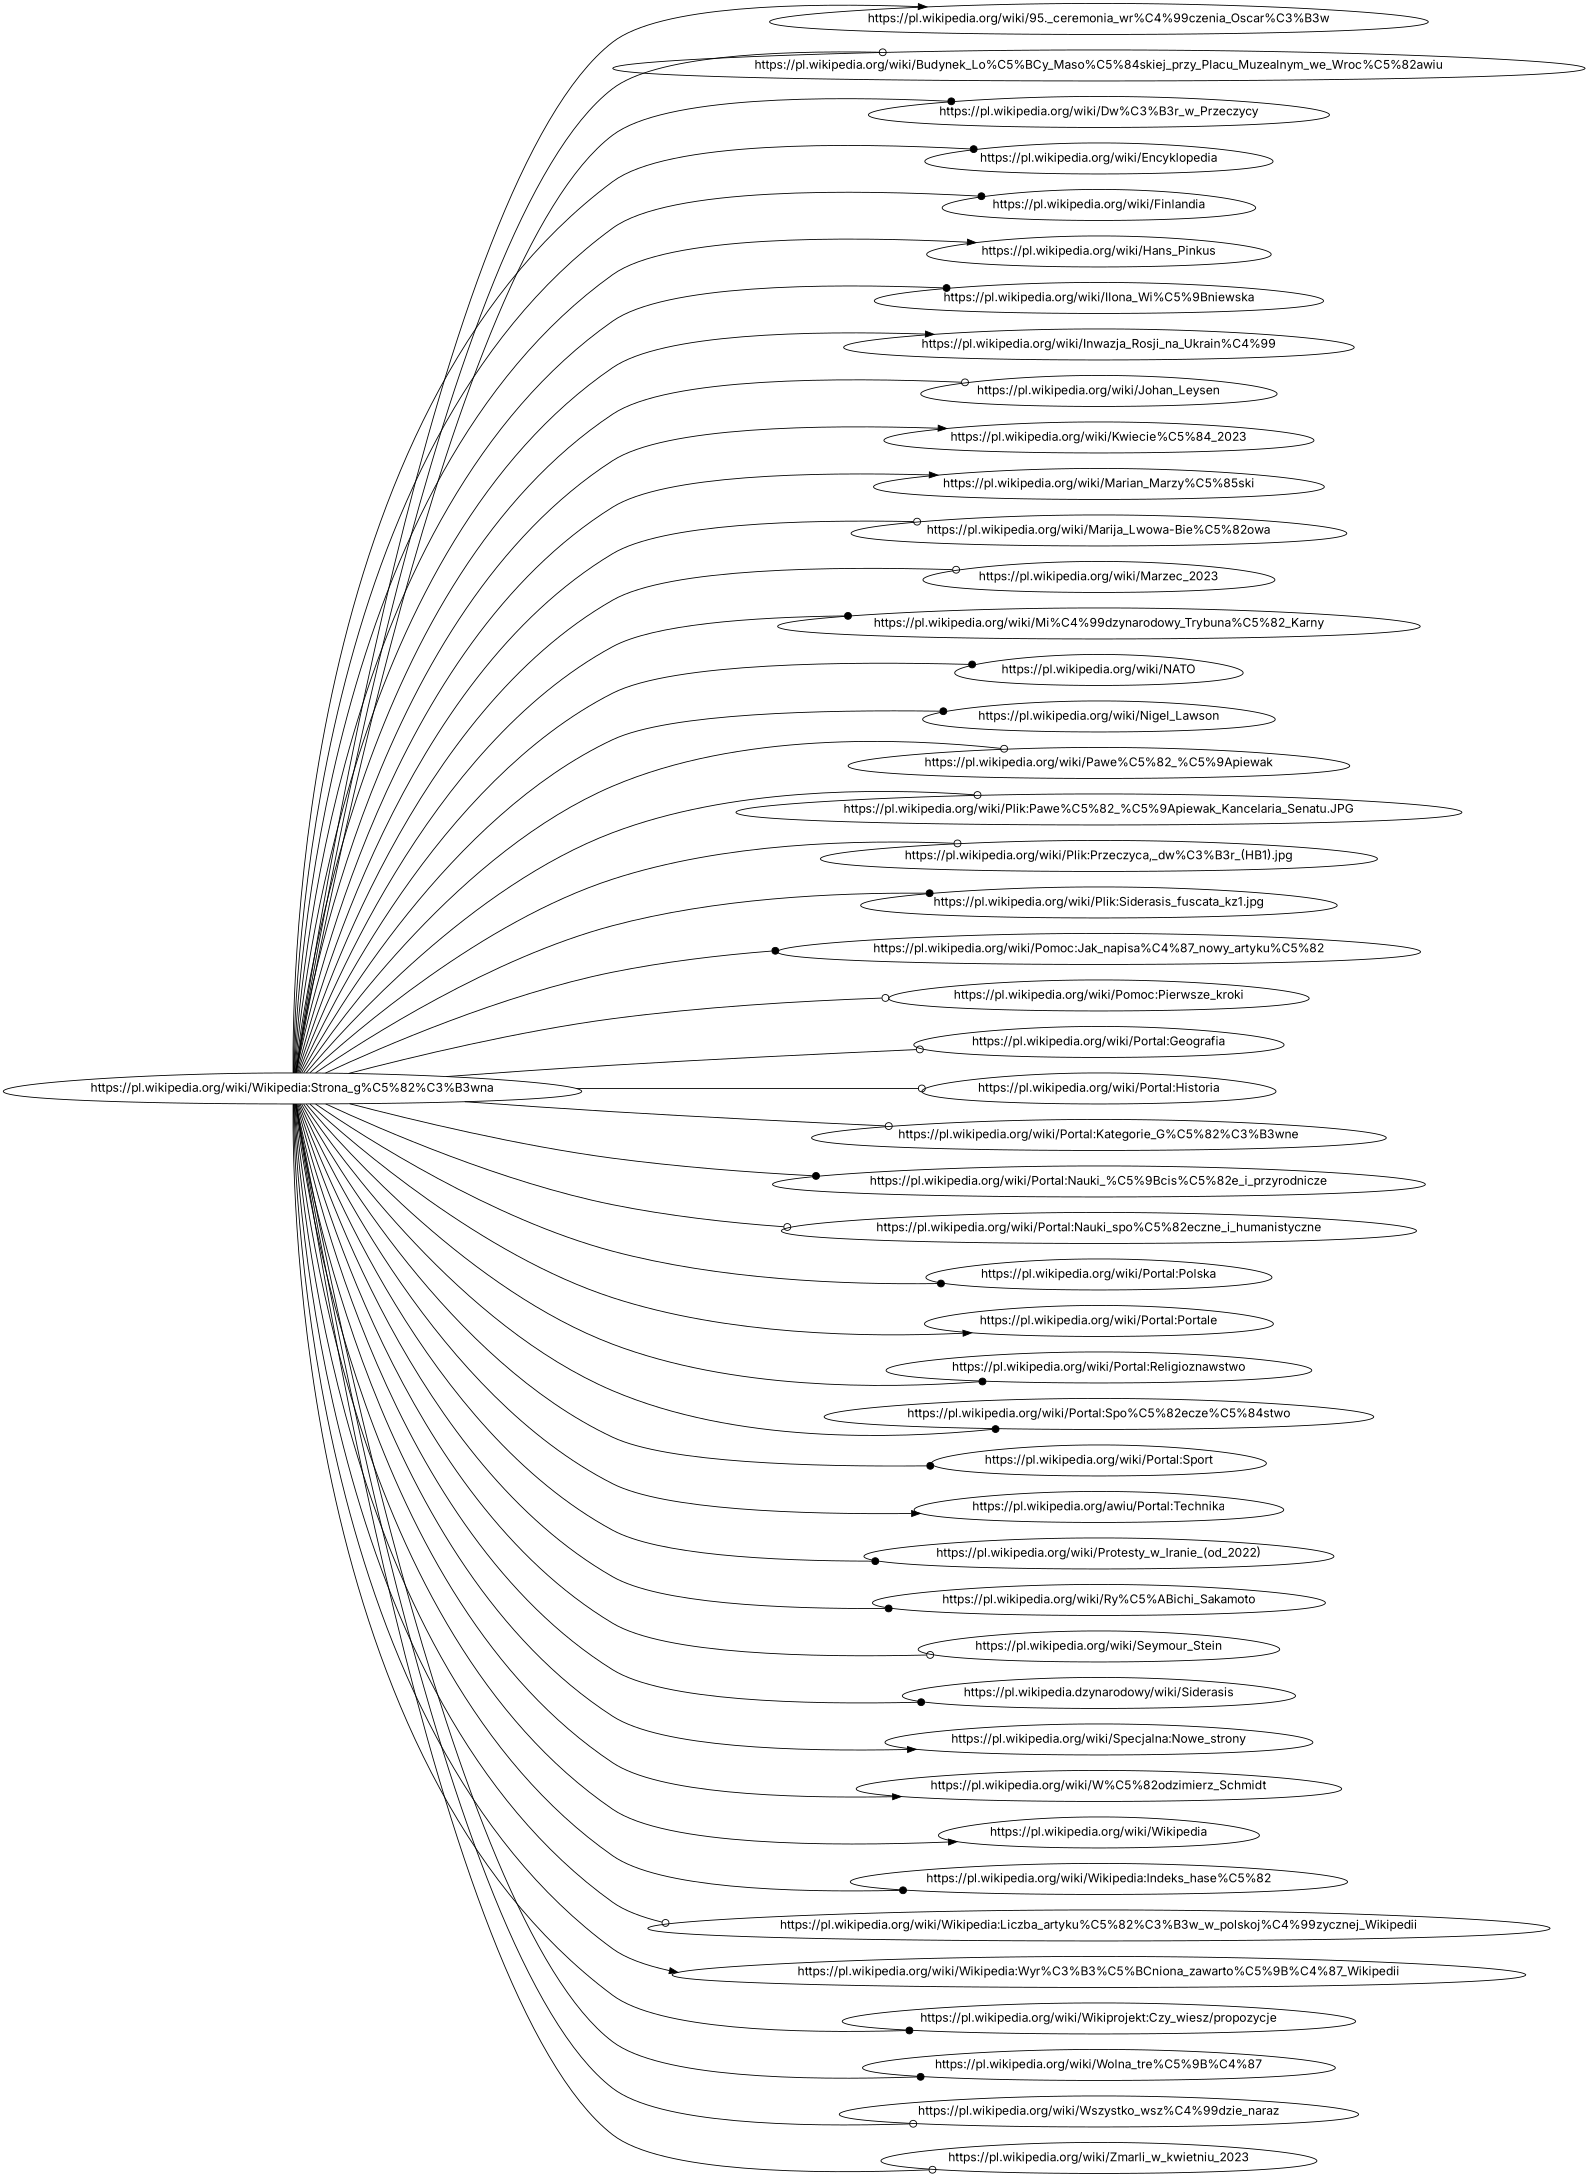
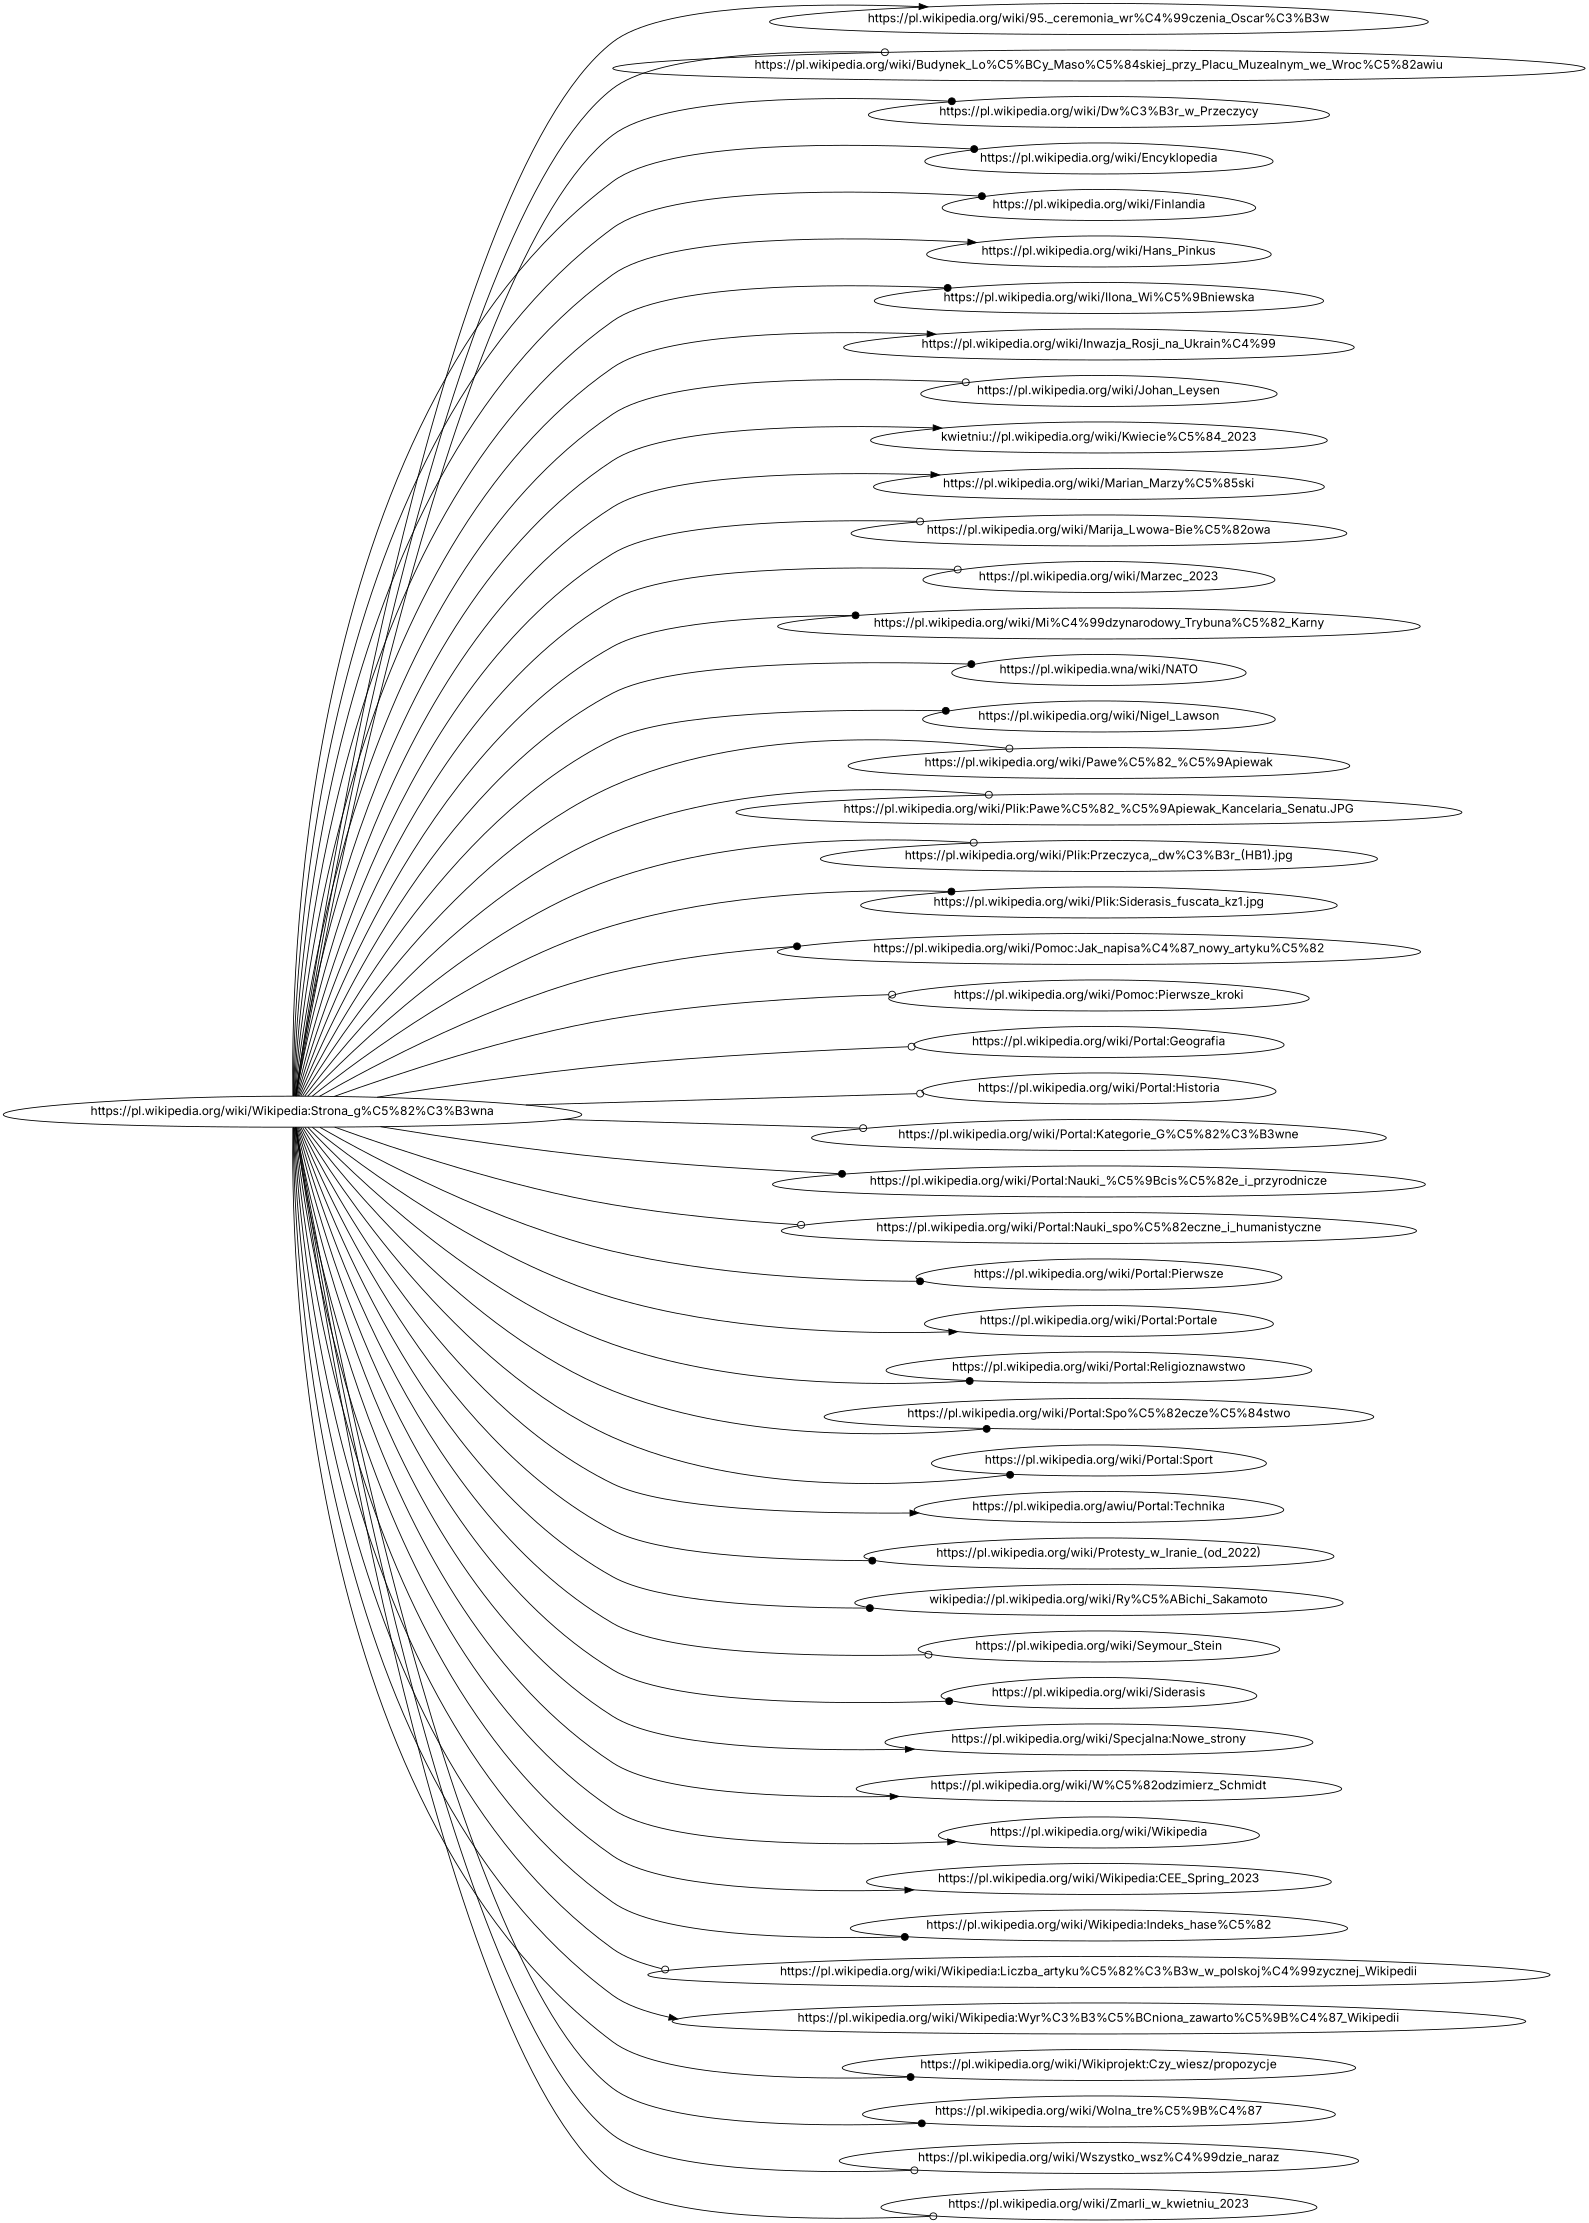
(1099, 437) -> (1099, 437)
(1099, 670) -> (1099, 670)
(1099, 1274) -> (1099, 1274)
(1099, 1600) -> (1099, 1600)
(1099, 1693) -> (1099, 1693)
none -> (1099, 1879)
